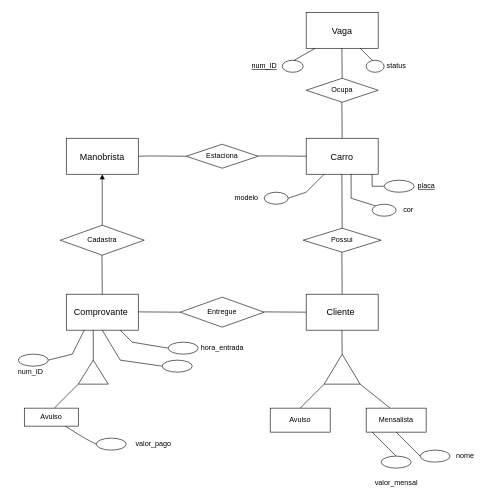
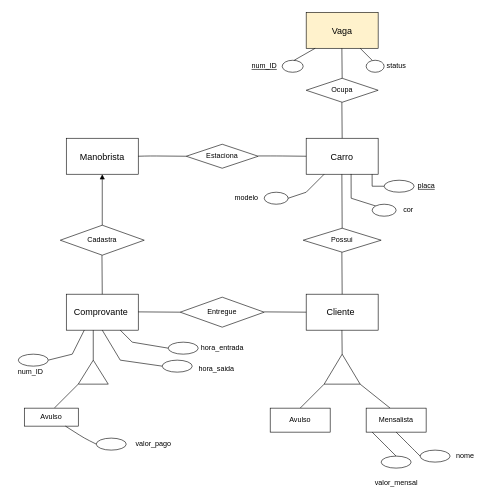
(342, 30) -> (342, 30)
none -> (216, 369)
